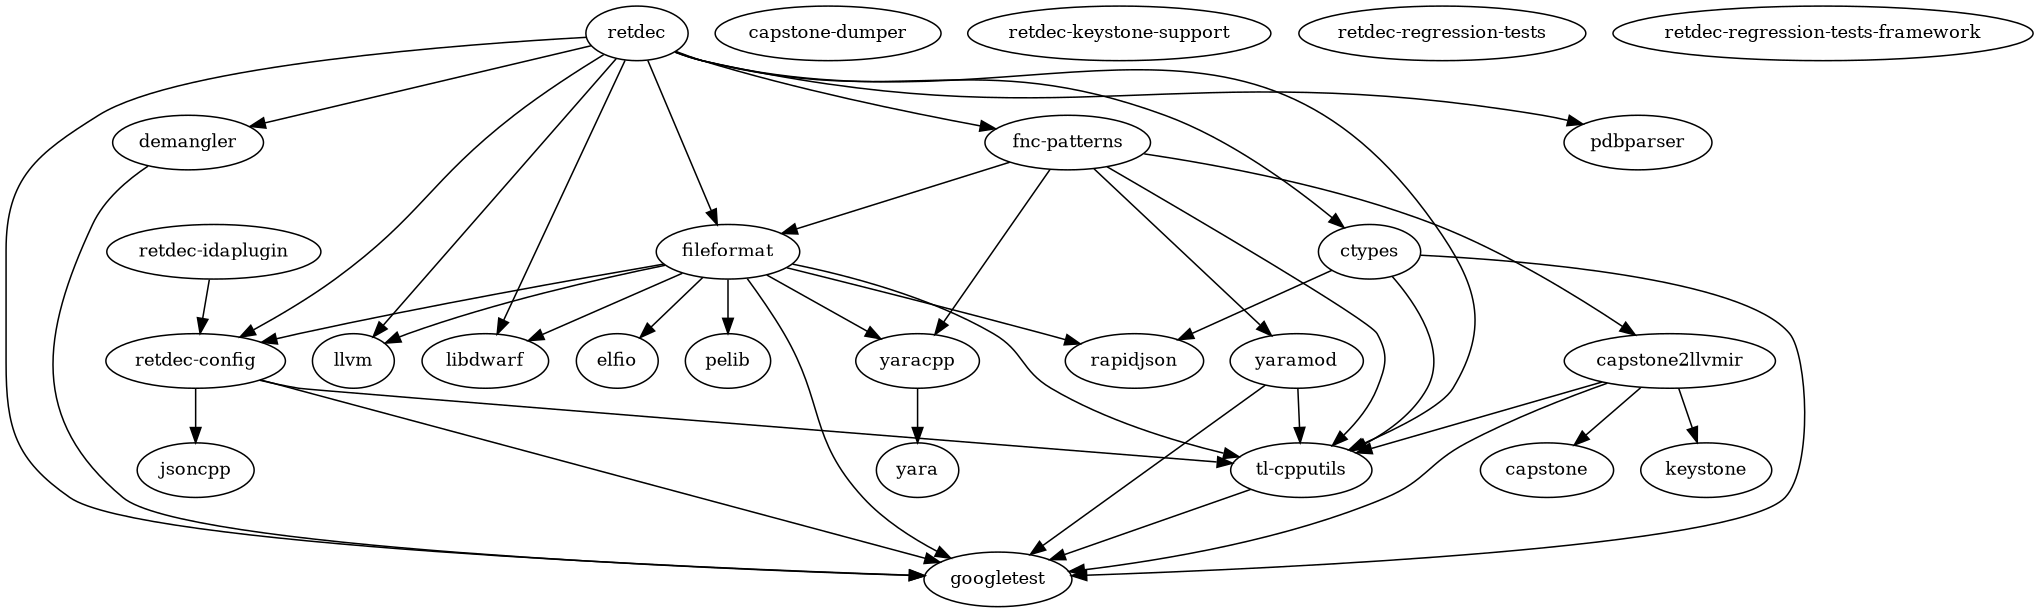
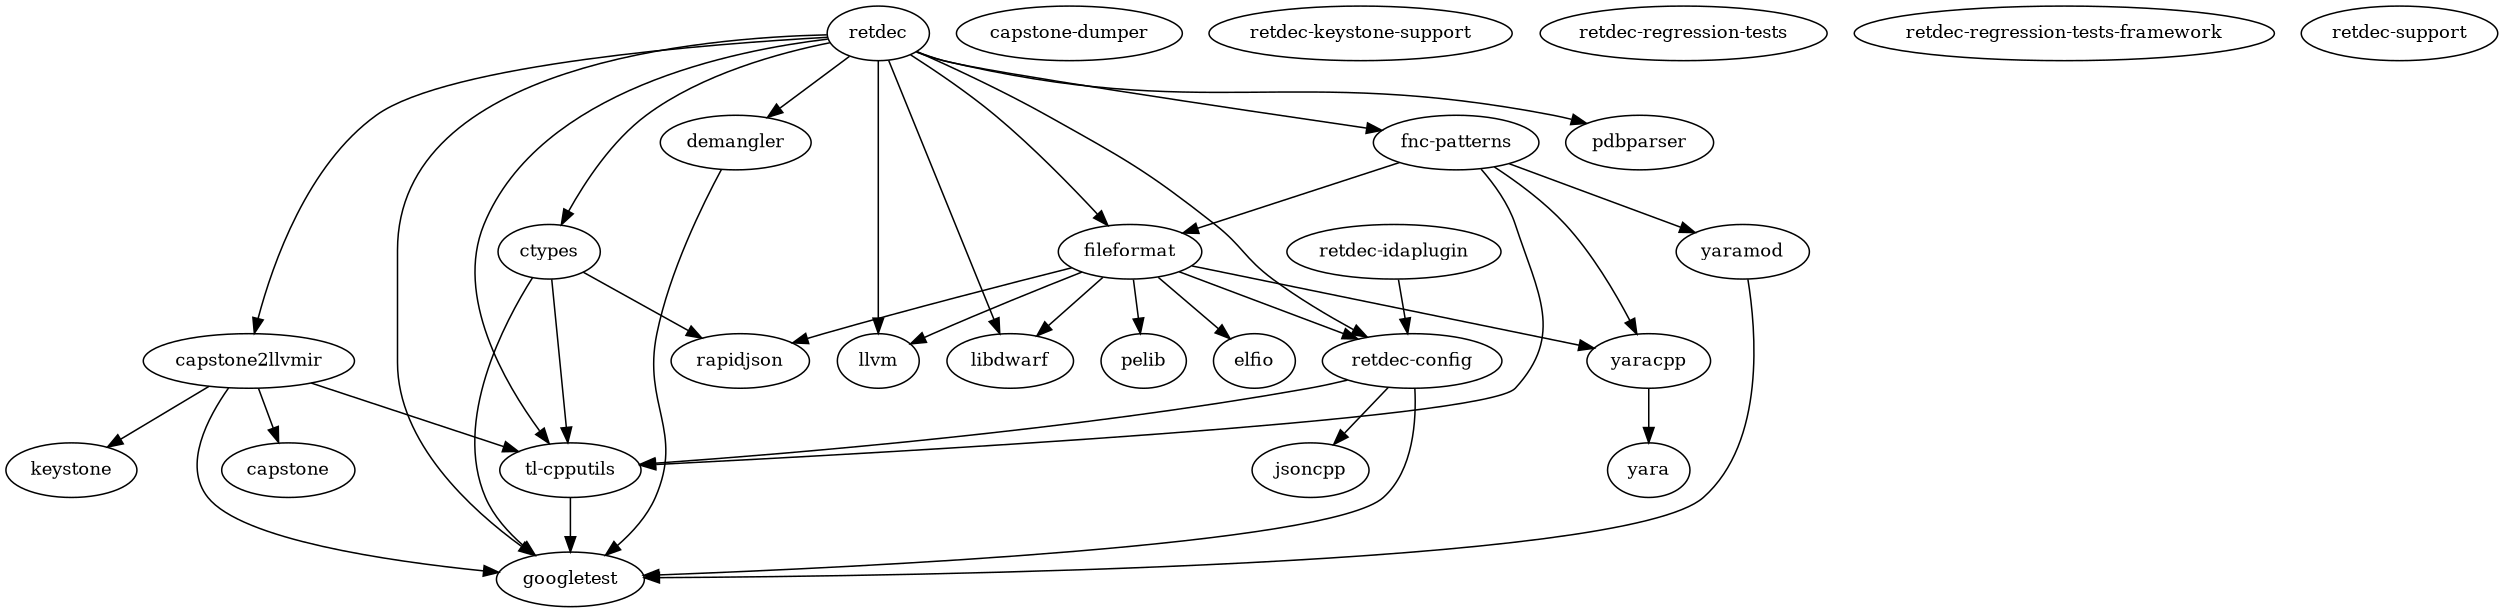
none -> (2400, 33)
(1394, 210) -> (480, 78)
(1013, 350) -> none
(1299, 408) -> none
(817, 414) -> none
